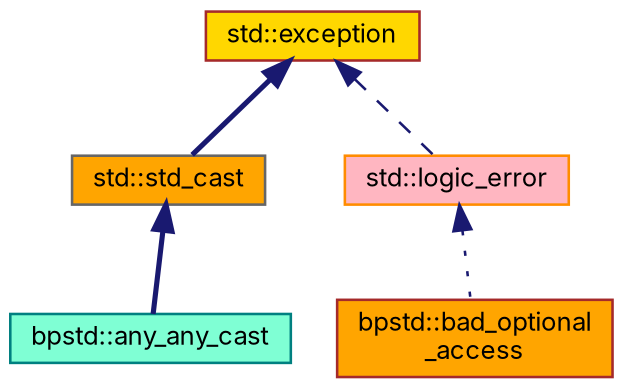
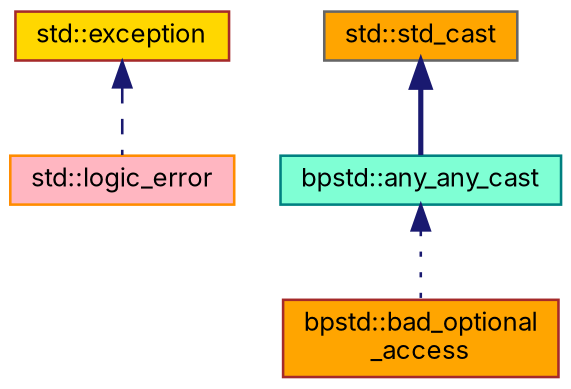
(231, 117) -> none
(466, 265) -> (421, 265)
